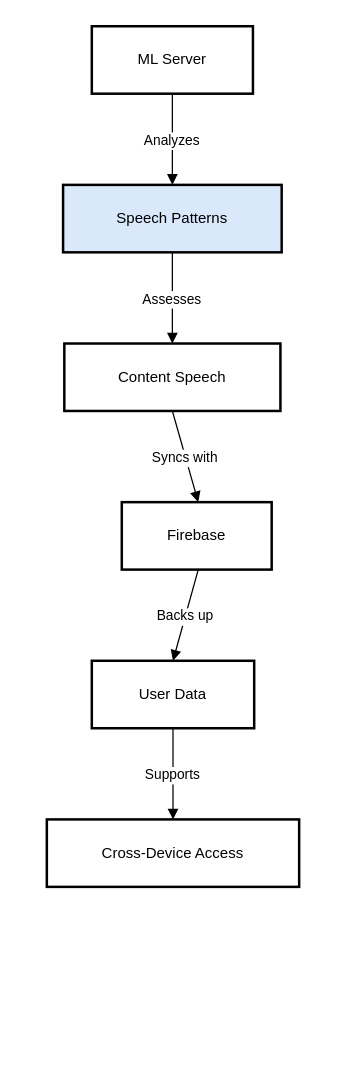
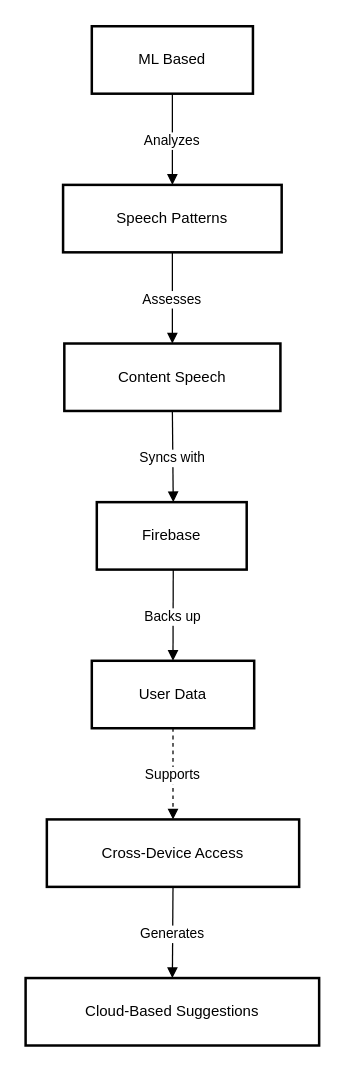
(173, 59) -> (173, 59)
(173, 218) -> (173, 218)
(197, 536) -> (172, 536)
(173, 747) -> (173, 747)
none -> (173, 928)
none -> (173, 1012)
